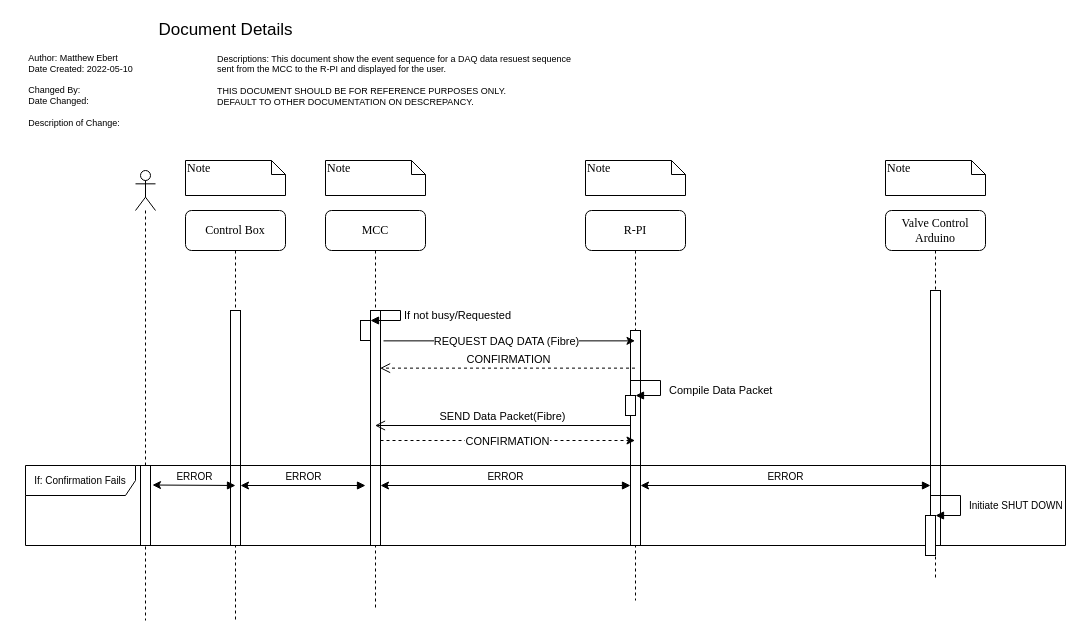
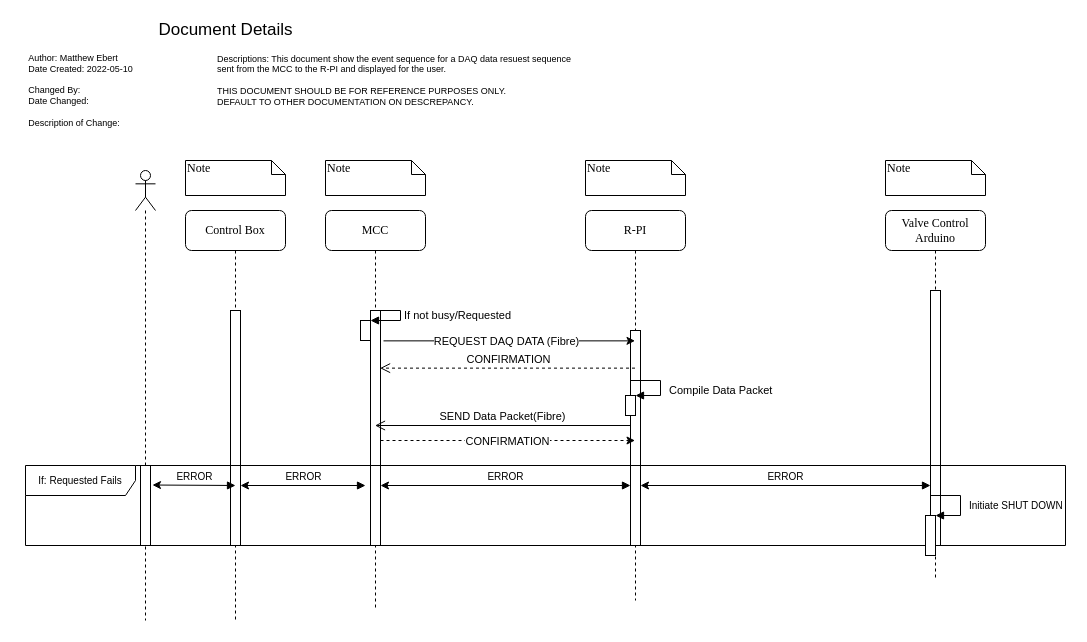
(81, 481) -> (81, 481)
